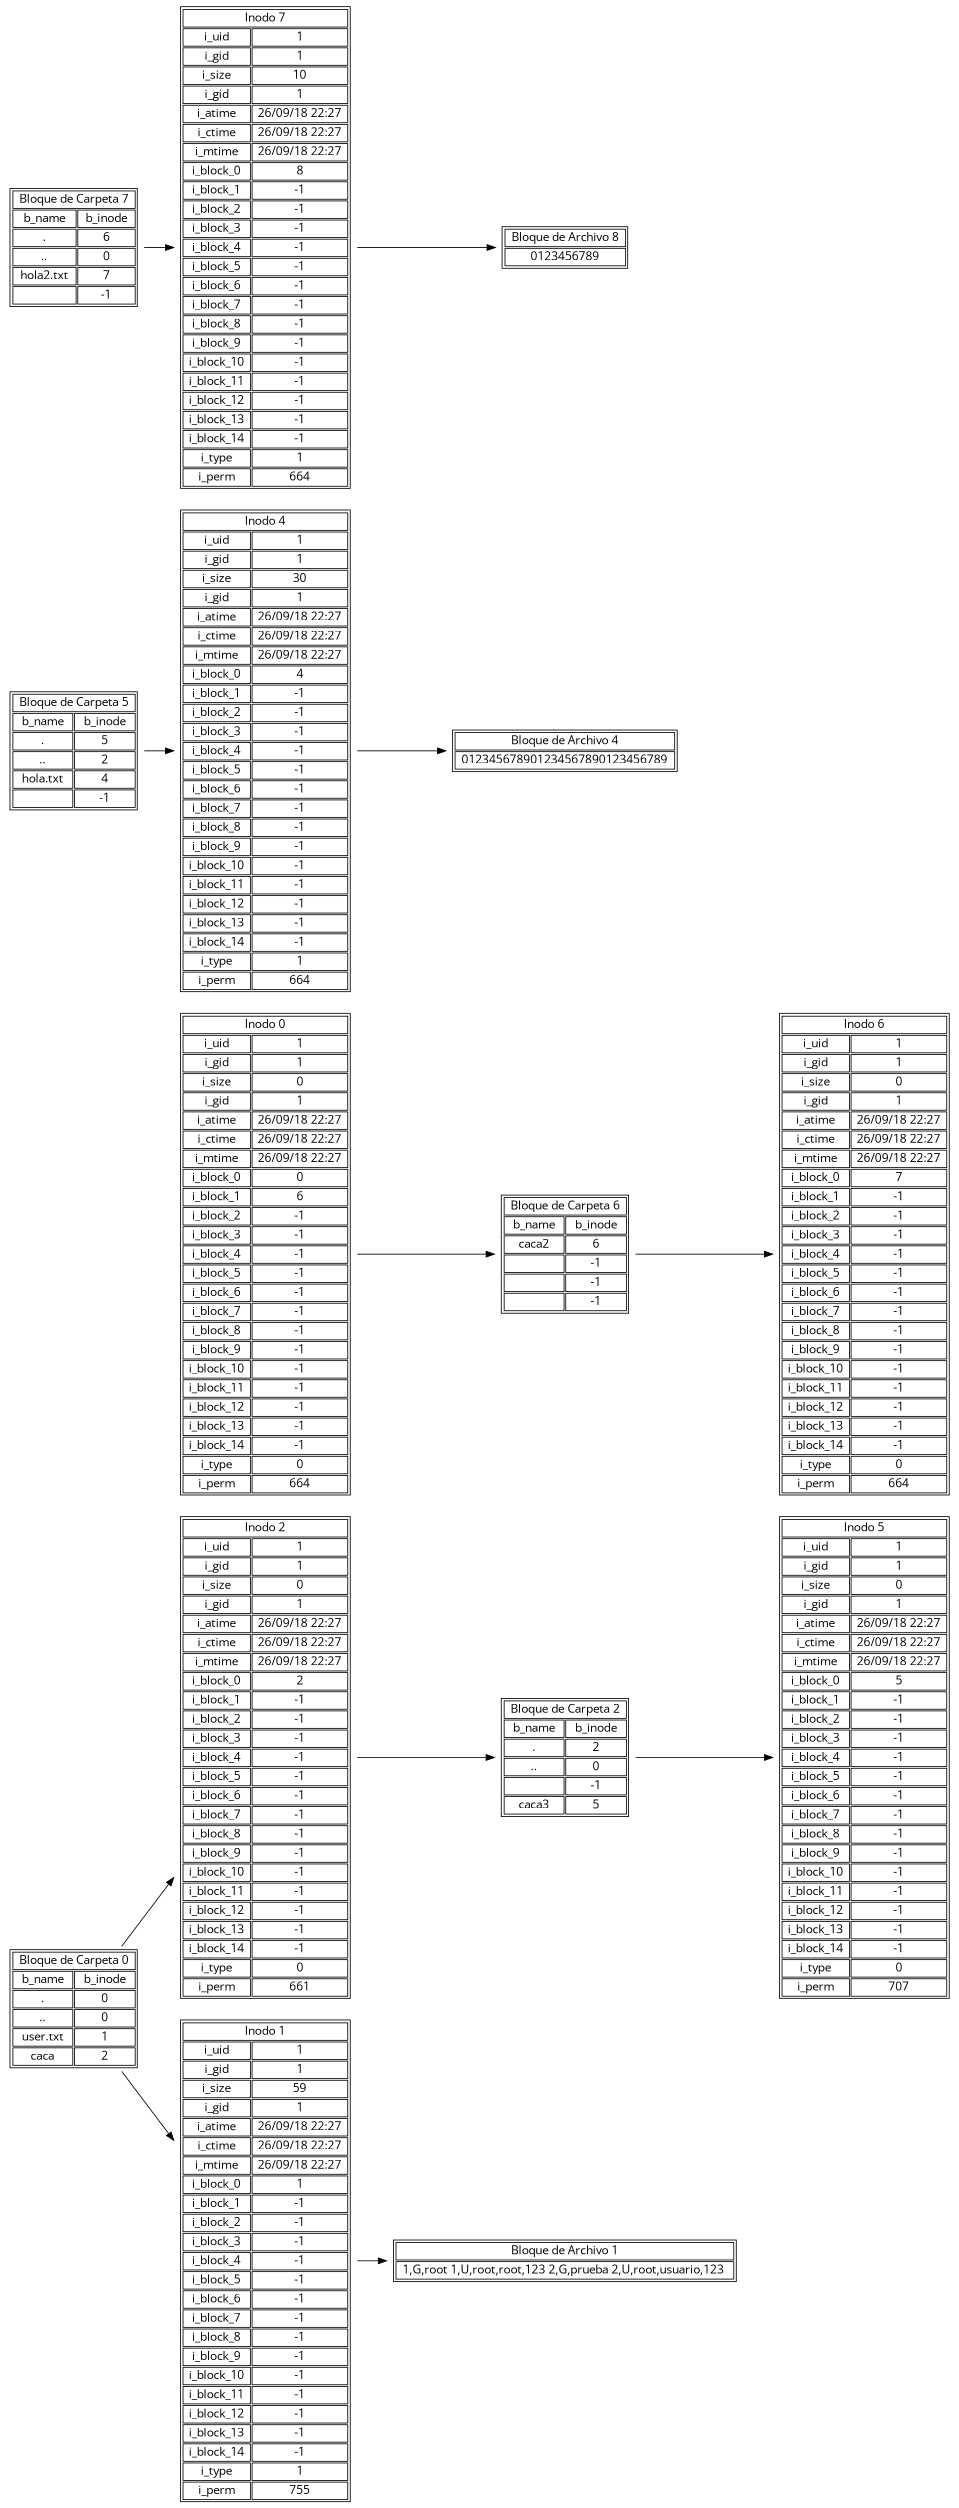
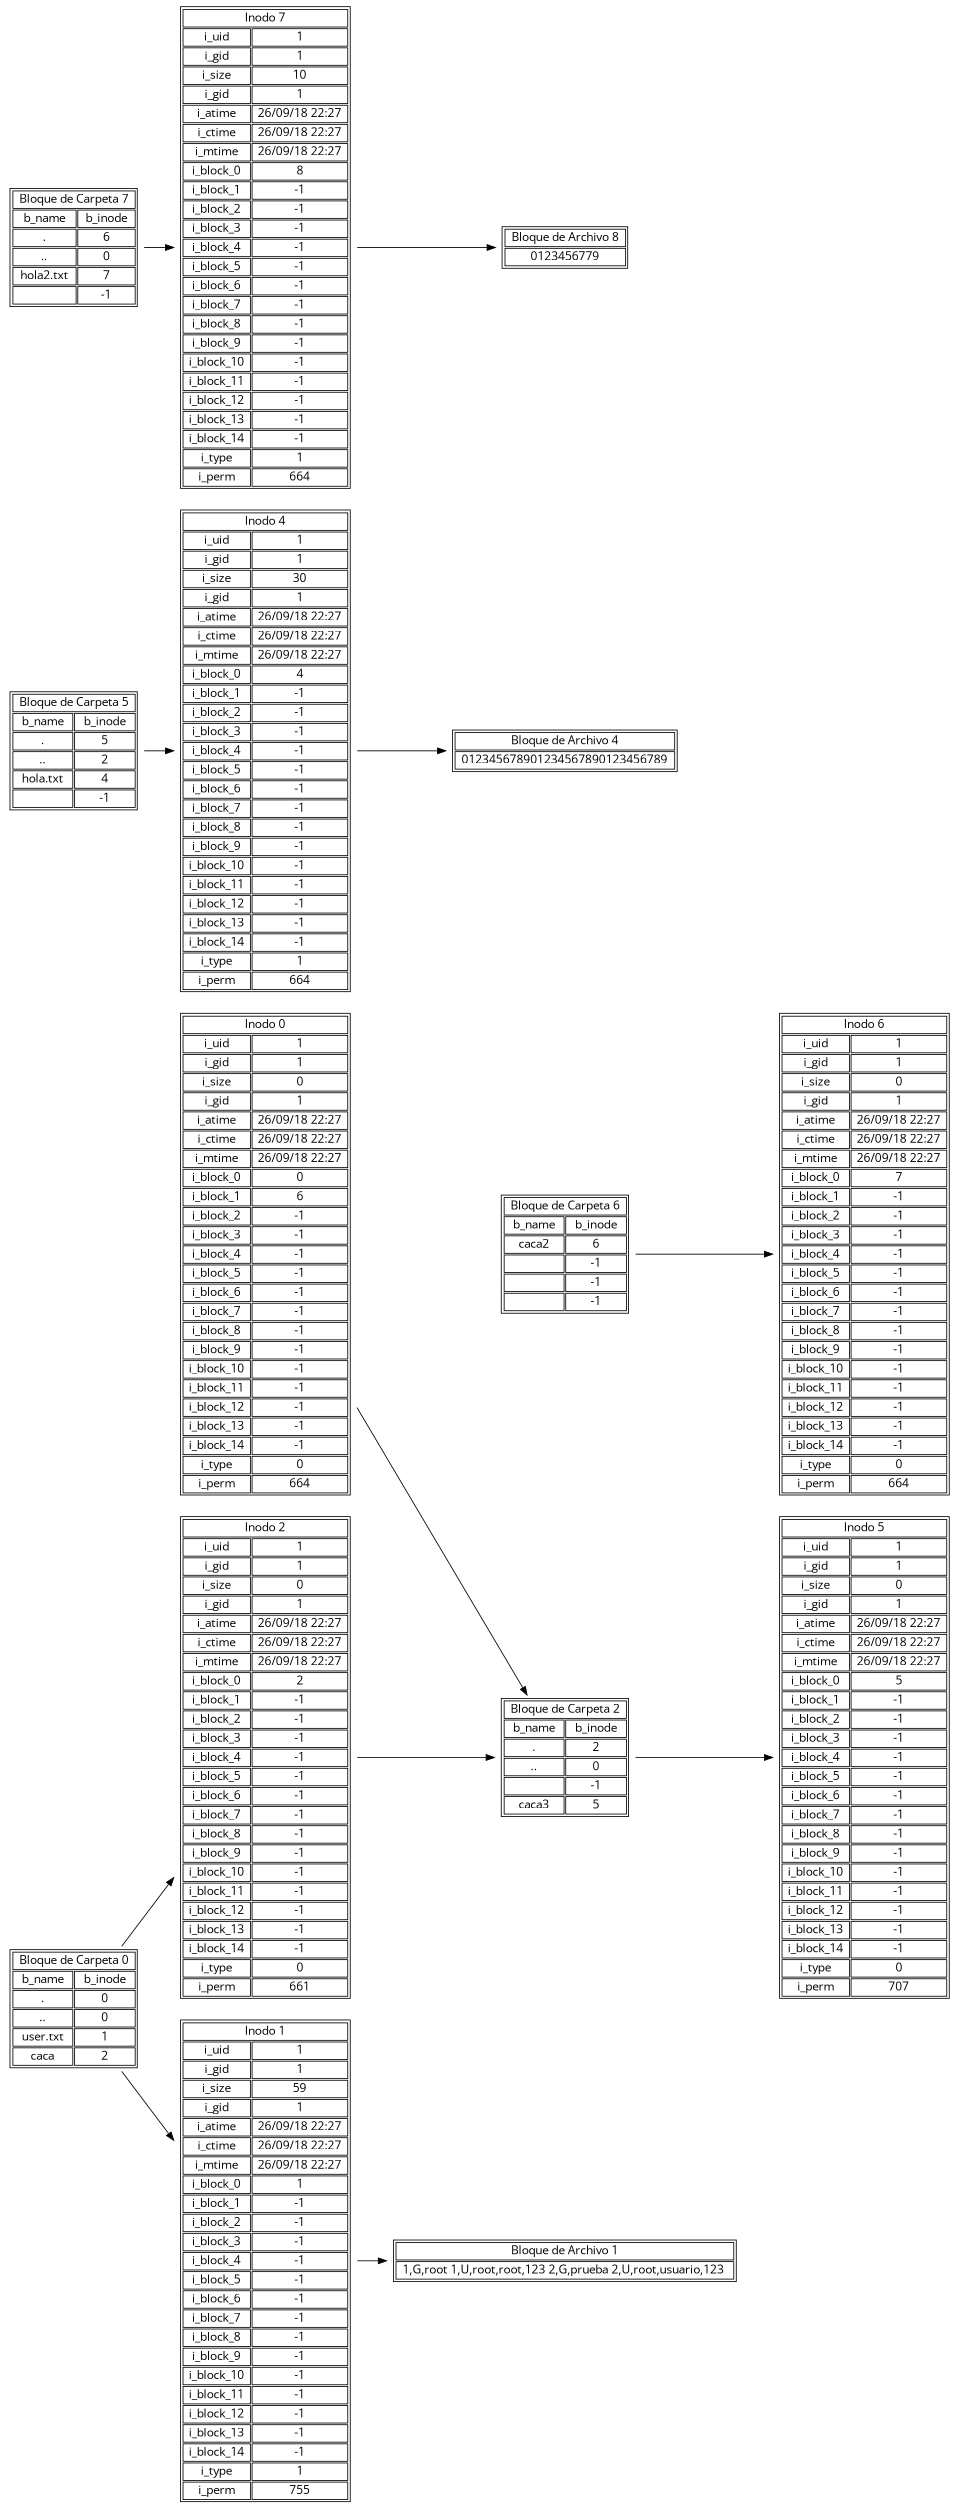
(565, 257) -> (565, 257)
(422, 1254) -> (440, 1548)
